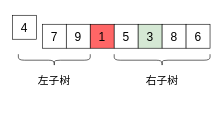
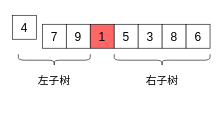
(150, 36) -> (150, 36)
